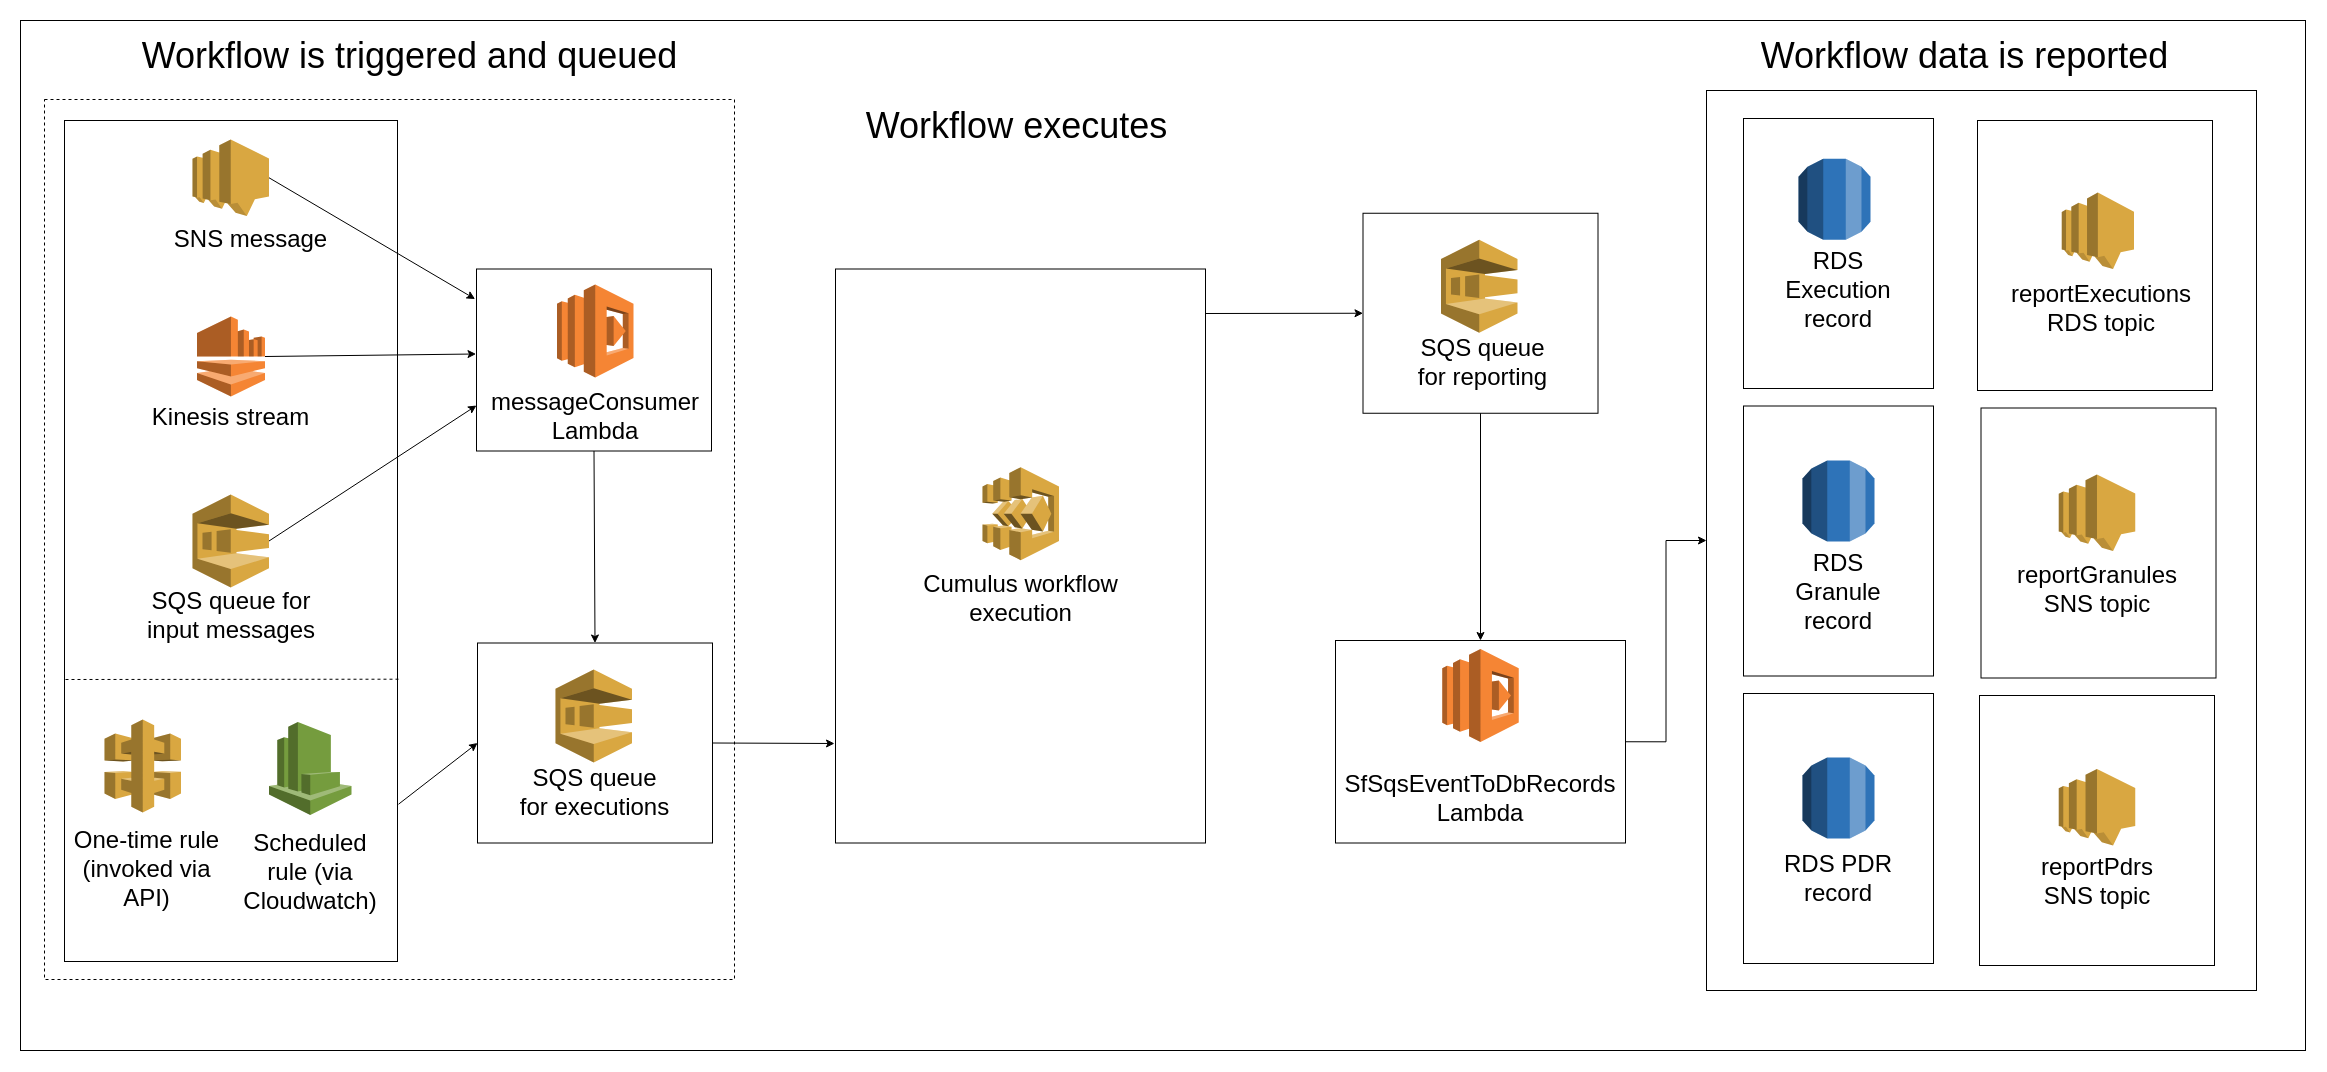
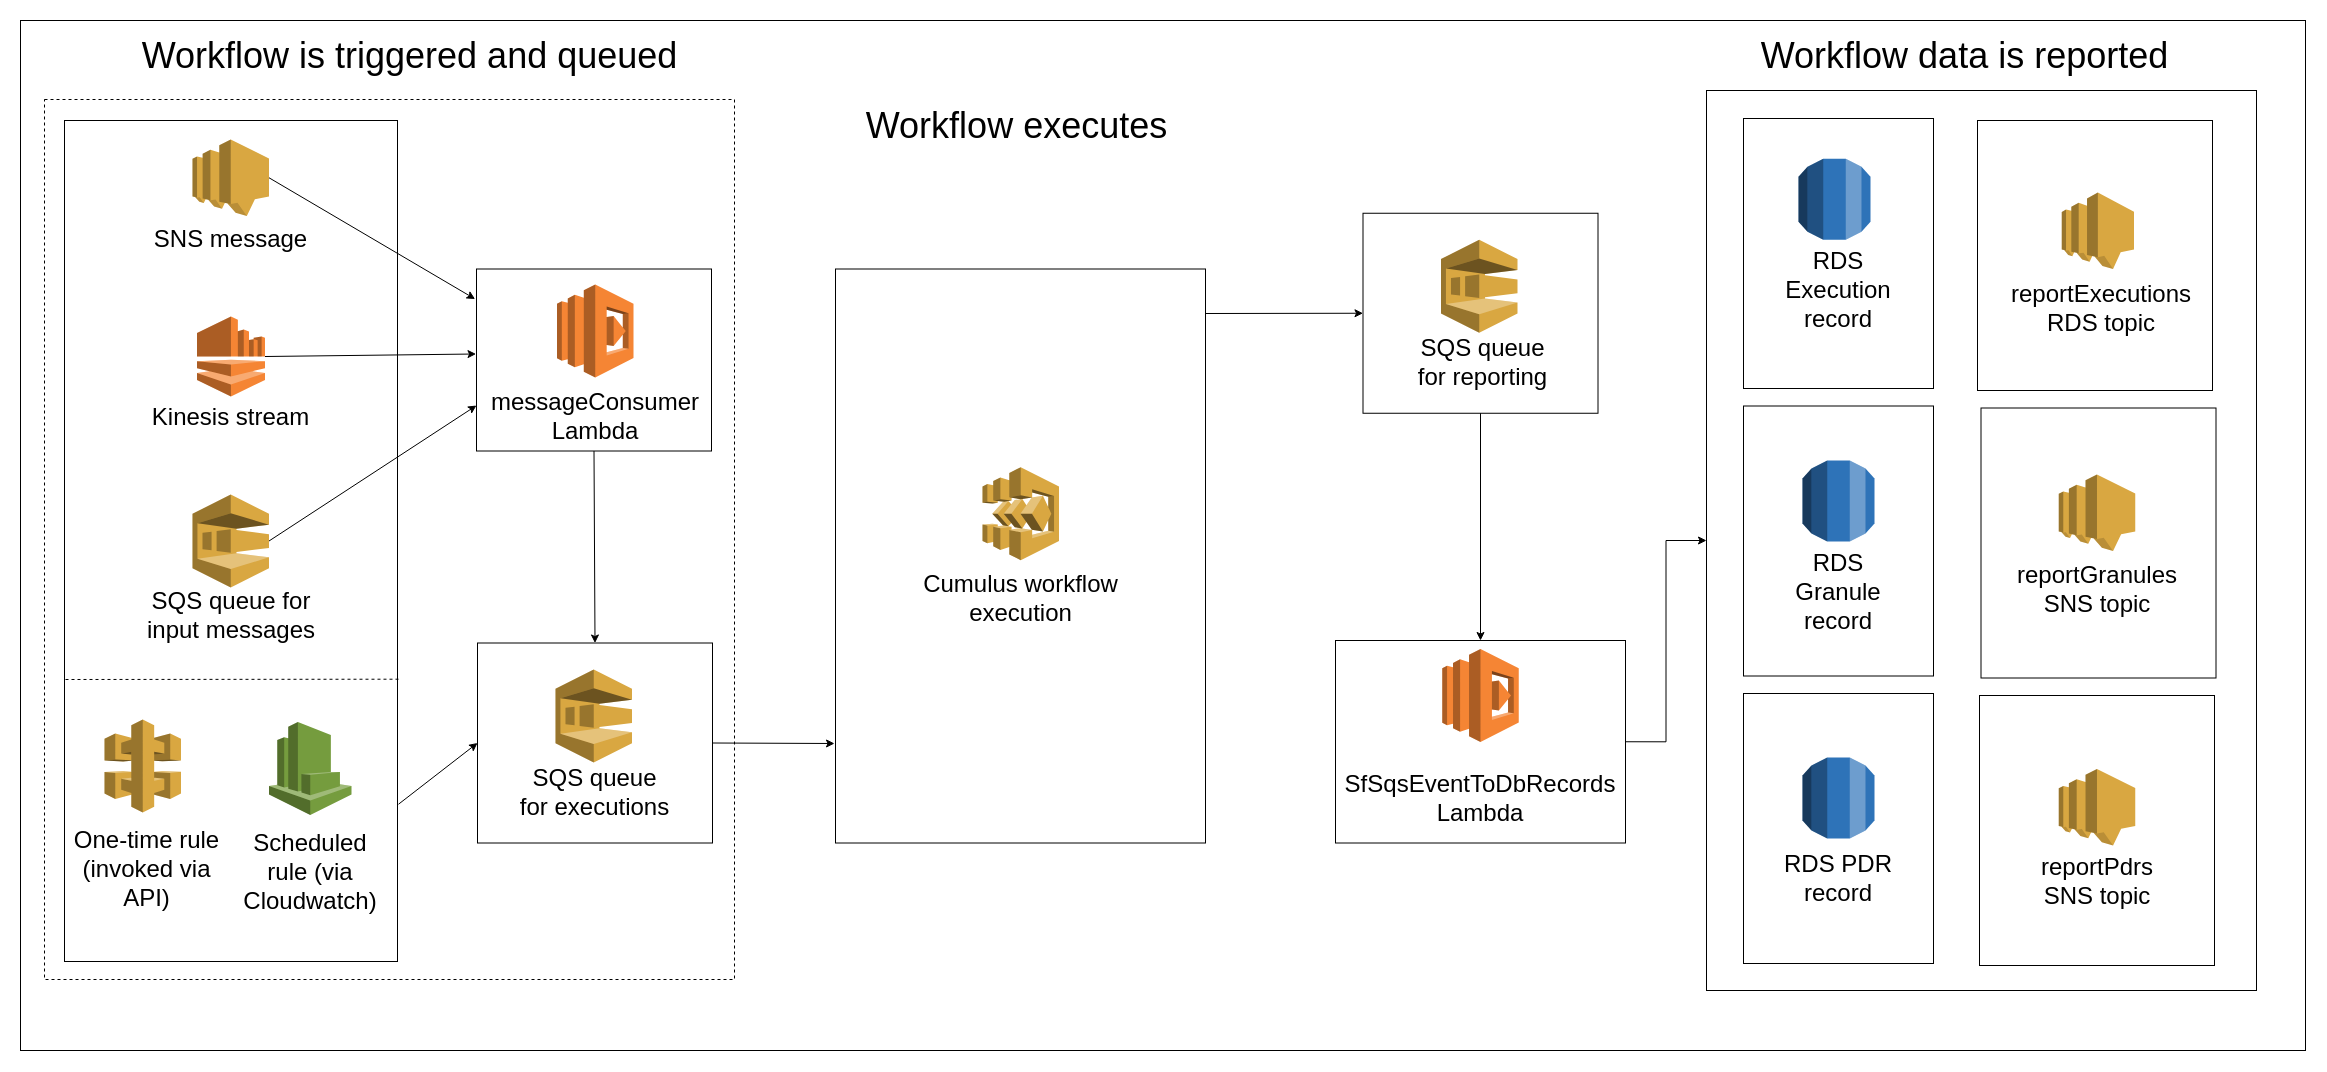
(251, 240) -> (231, 240)
